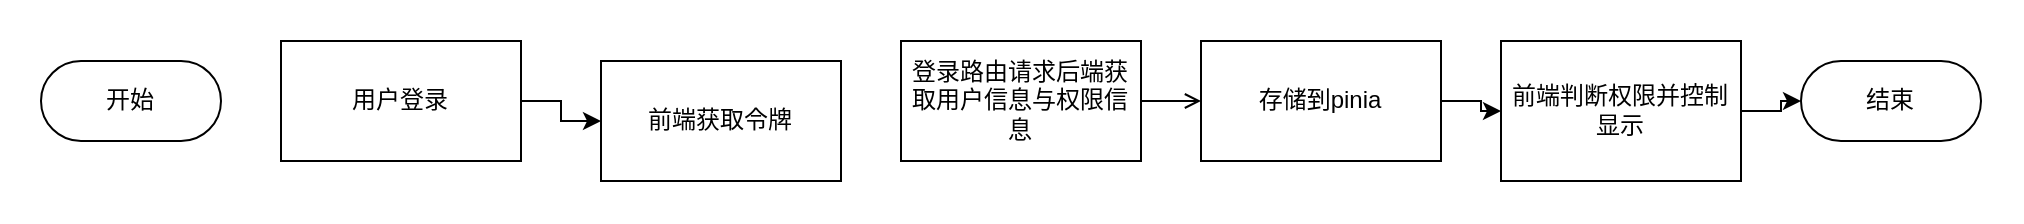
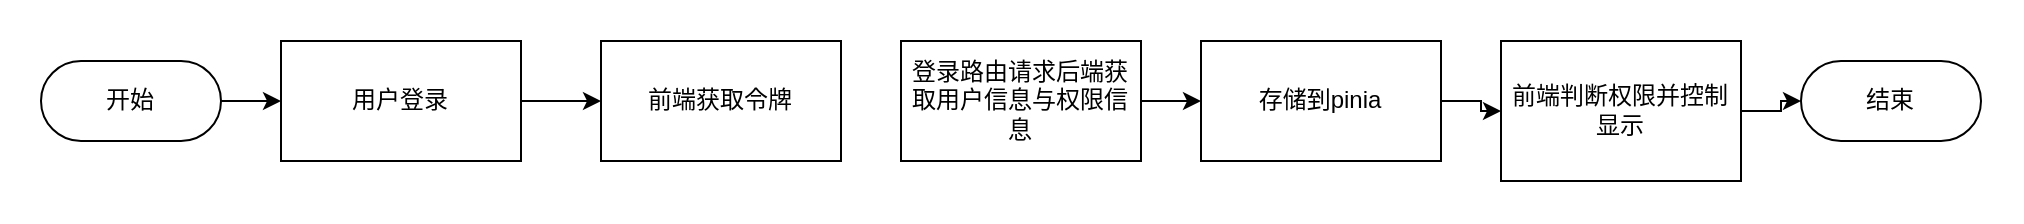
none -> (258, 101)
(1189, 101) -> (1186, 101)
(721, 121) -> (721, 101)
